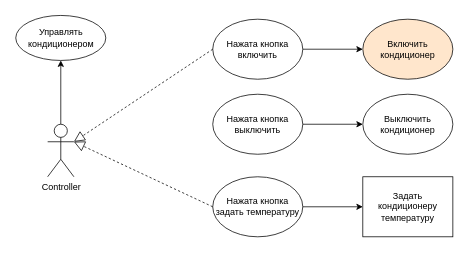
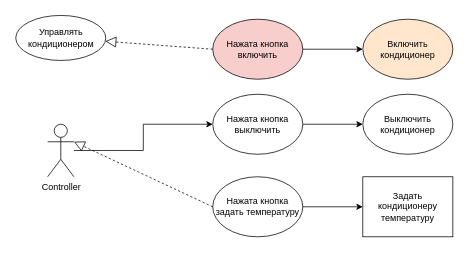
(258, 49) -> (258, 49)
(148, 92) -> (165, 46)
(61, 95) -> (143, 140)
